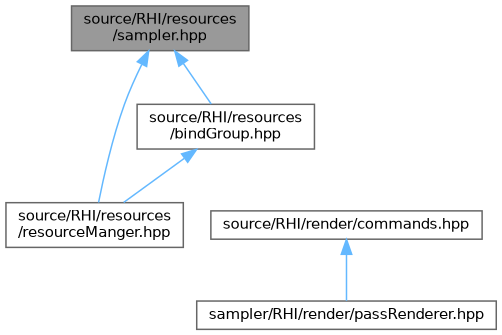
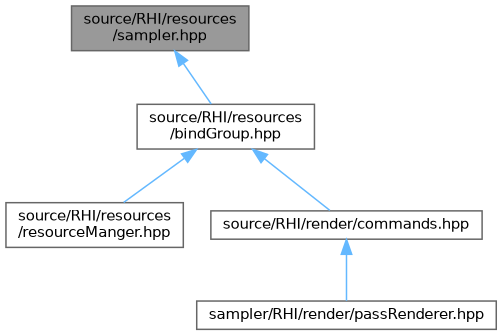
(116, 132) -> none
none -> (297, 184)
